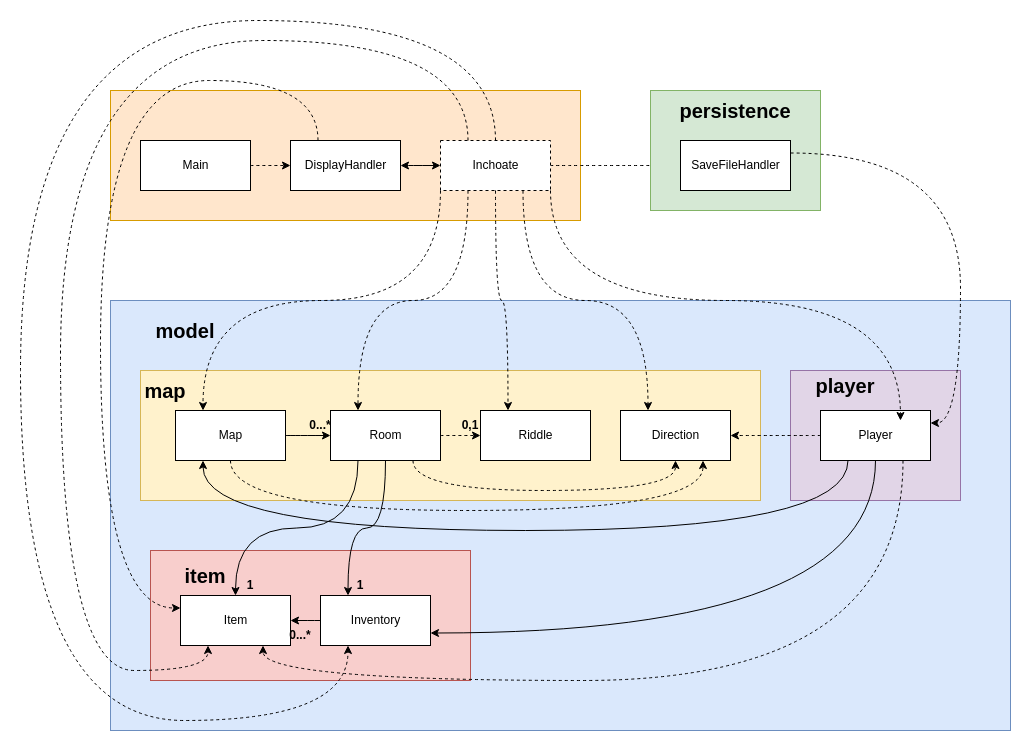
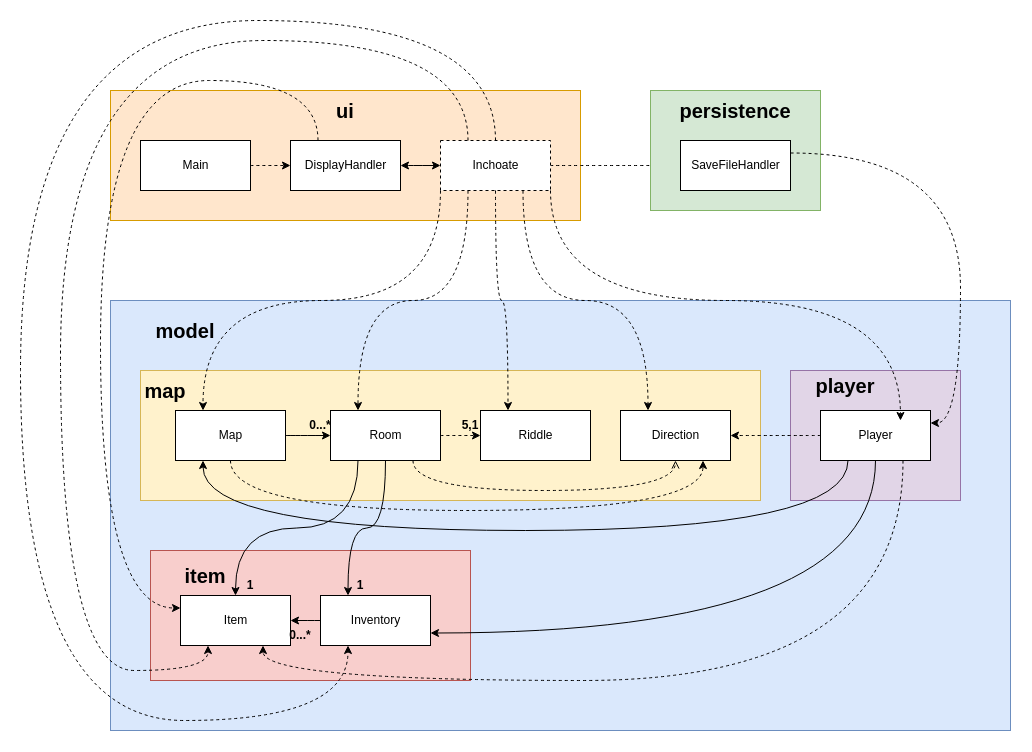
none -> (346, 111)
(471, 426) -> (471, 426)
(652, 483) -> (653, 481)
